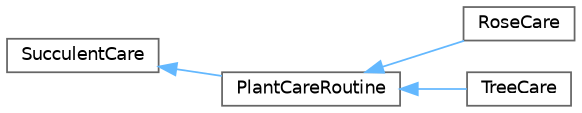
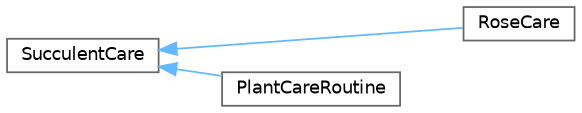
(423, 54) -> (320, 38)
(519, 89) -> none
